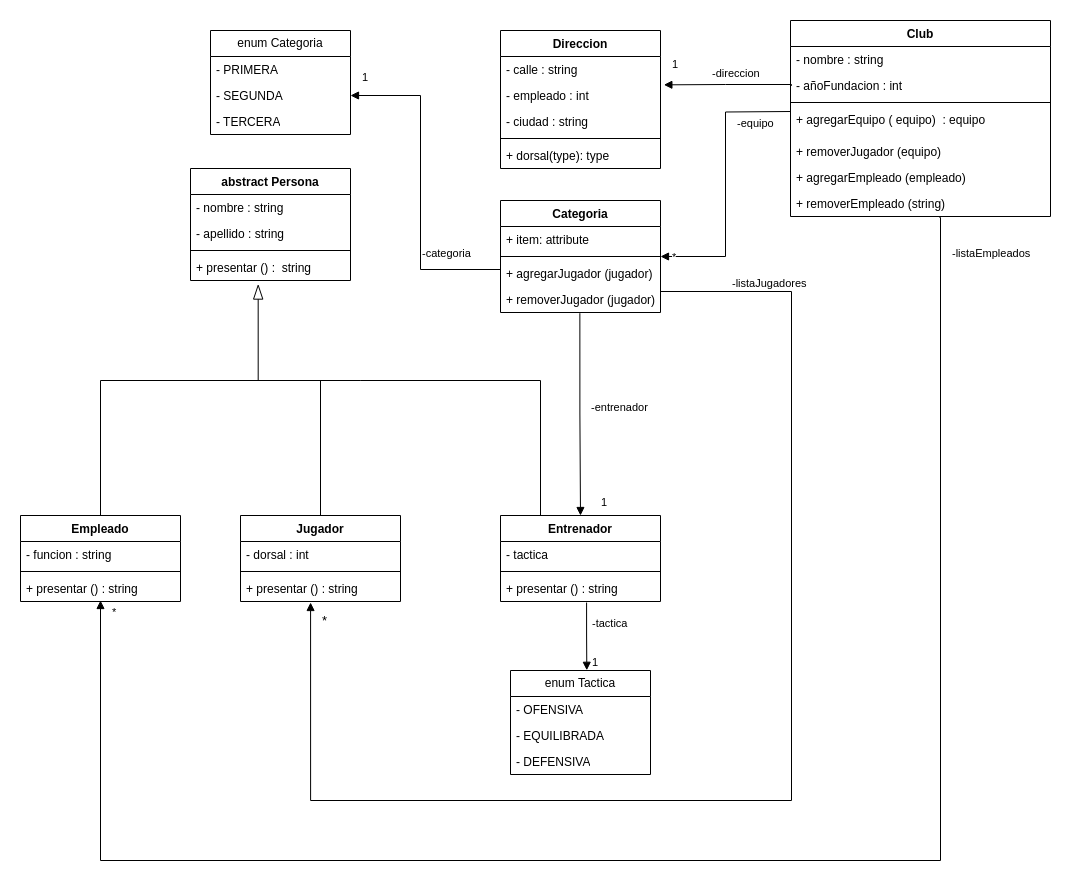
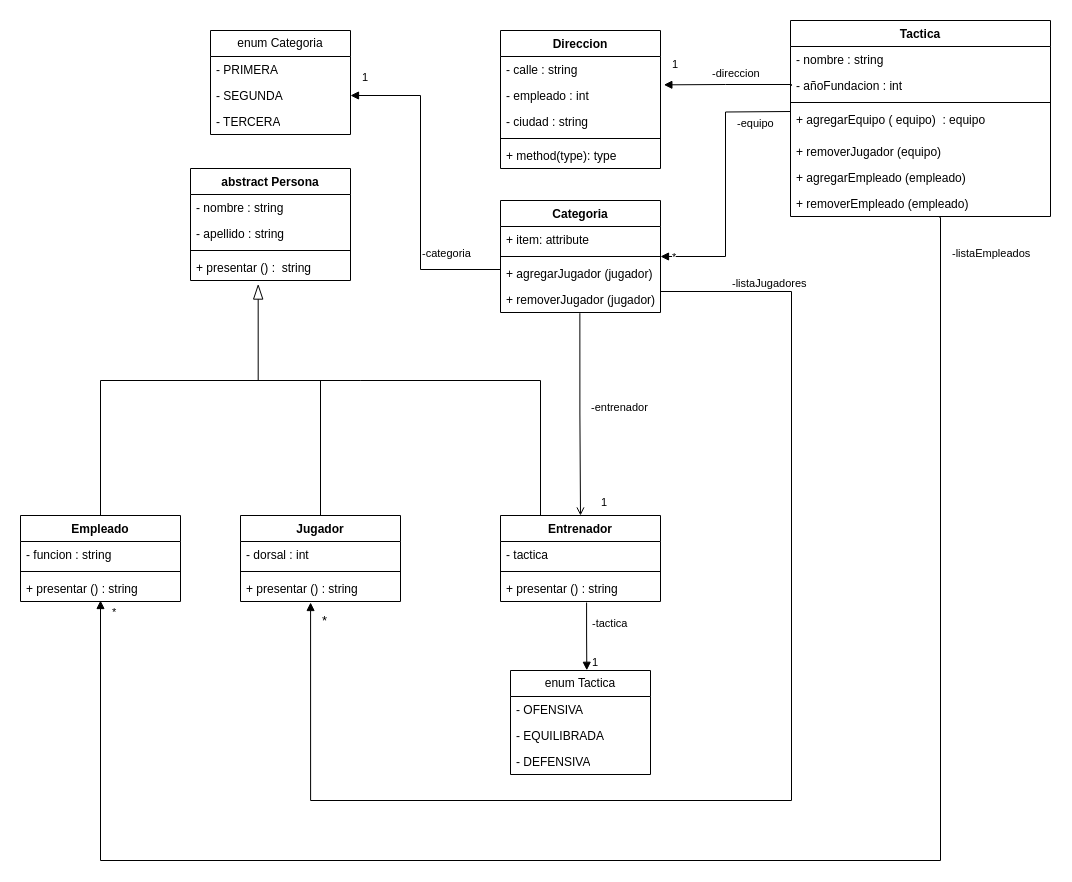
(921, 35) -> (921, 35)
(567, 157) -> (569, 157)
(878, 205) -> (884, 205)
(580, 506) -> (580, 508)
